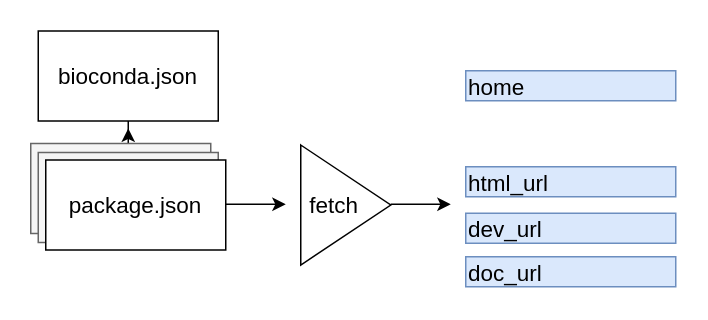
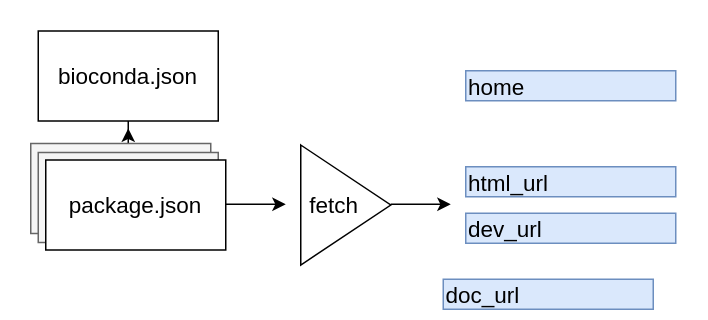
(571, 272) -> (548, 294)
